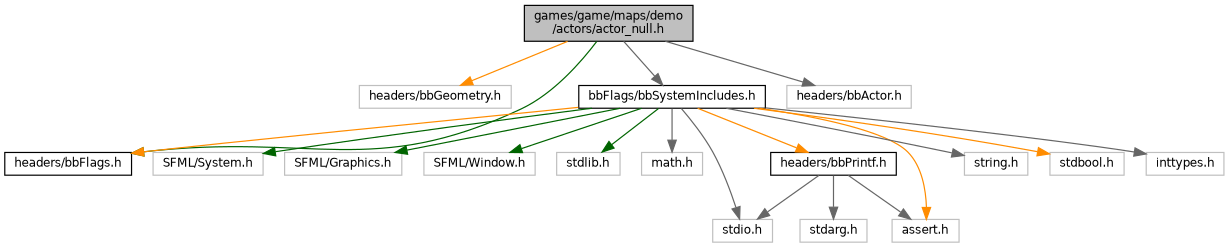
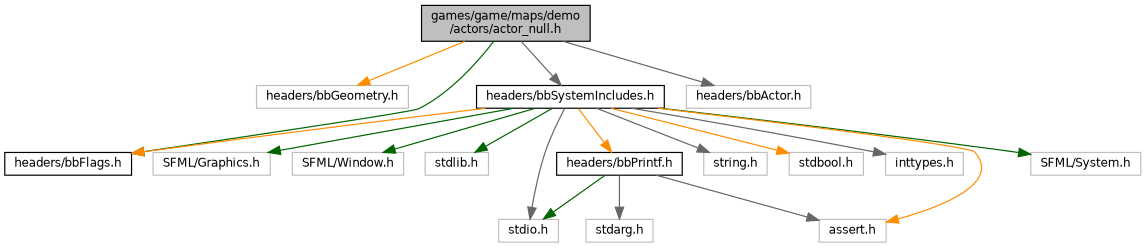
(672, 97) -> (570, 97)
(672, 164) -> none
(793, 194) -> (579, 194)
